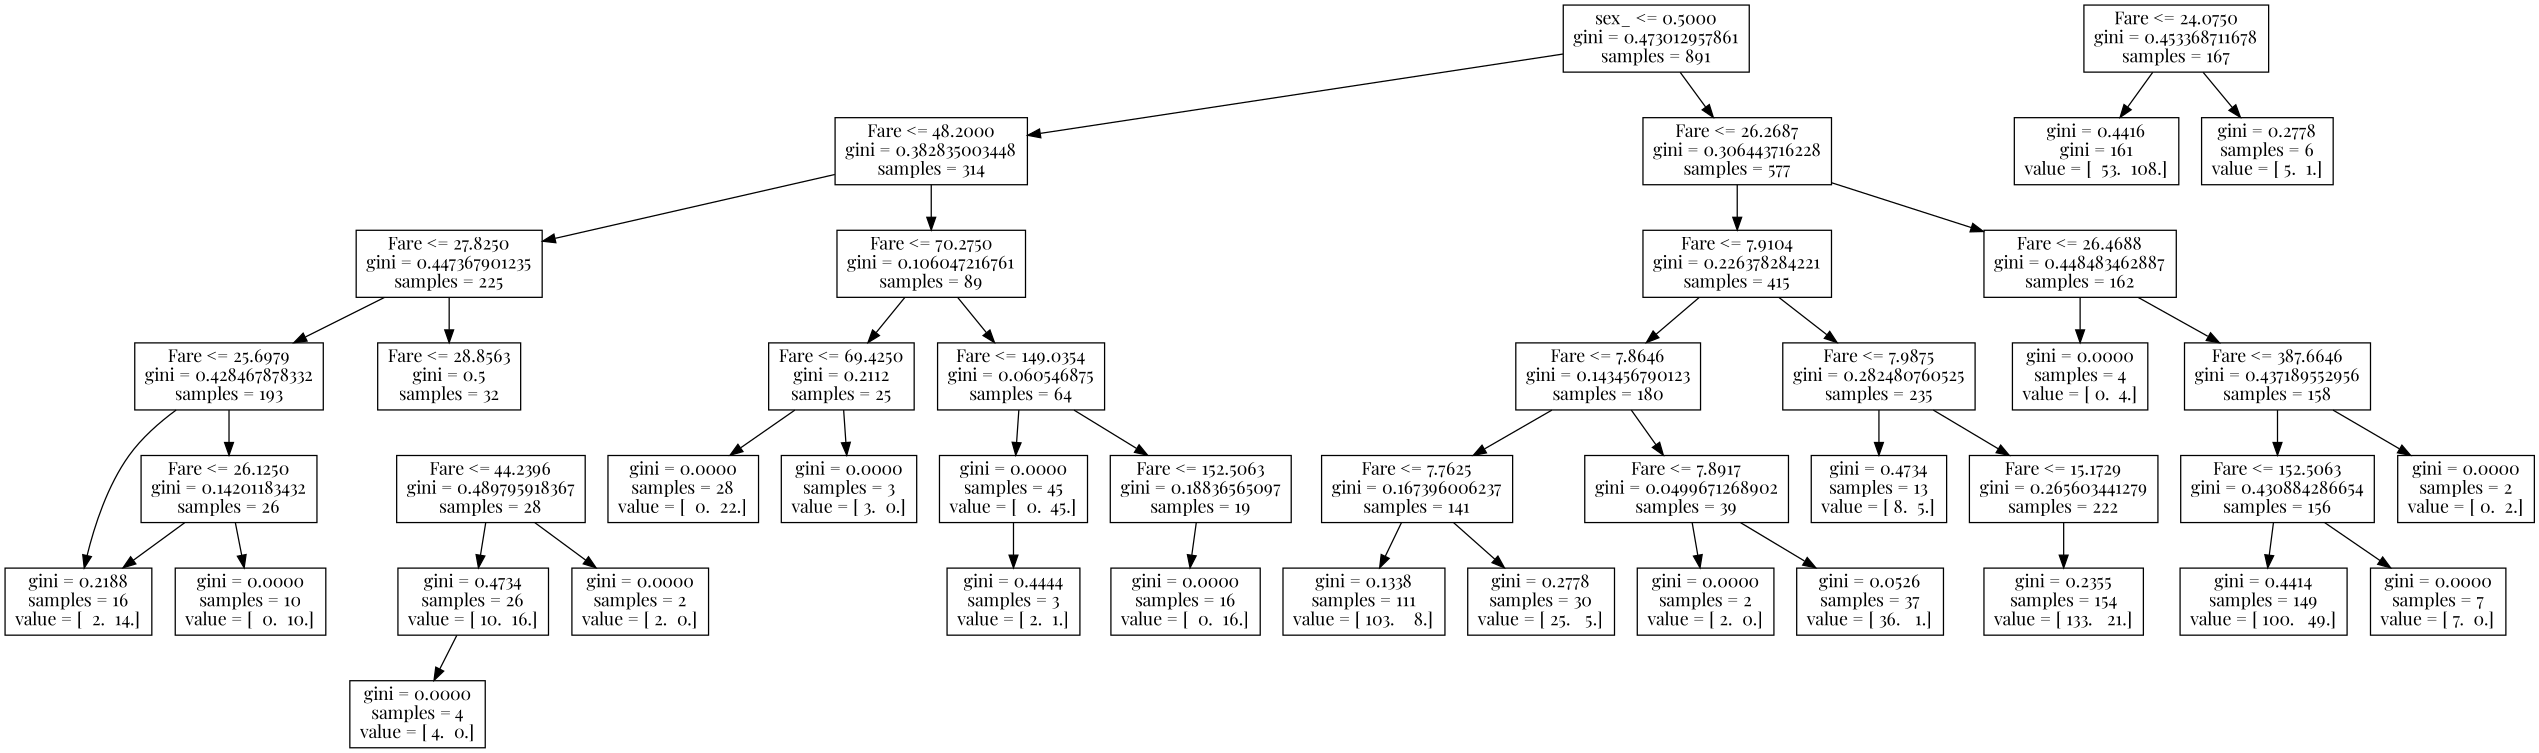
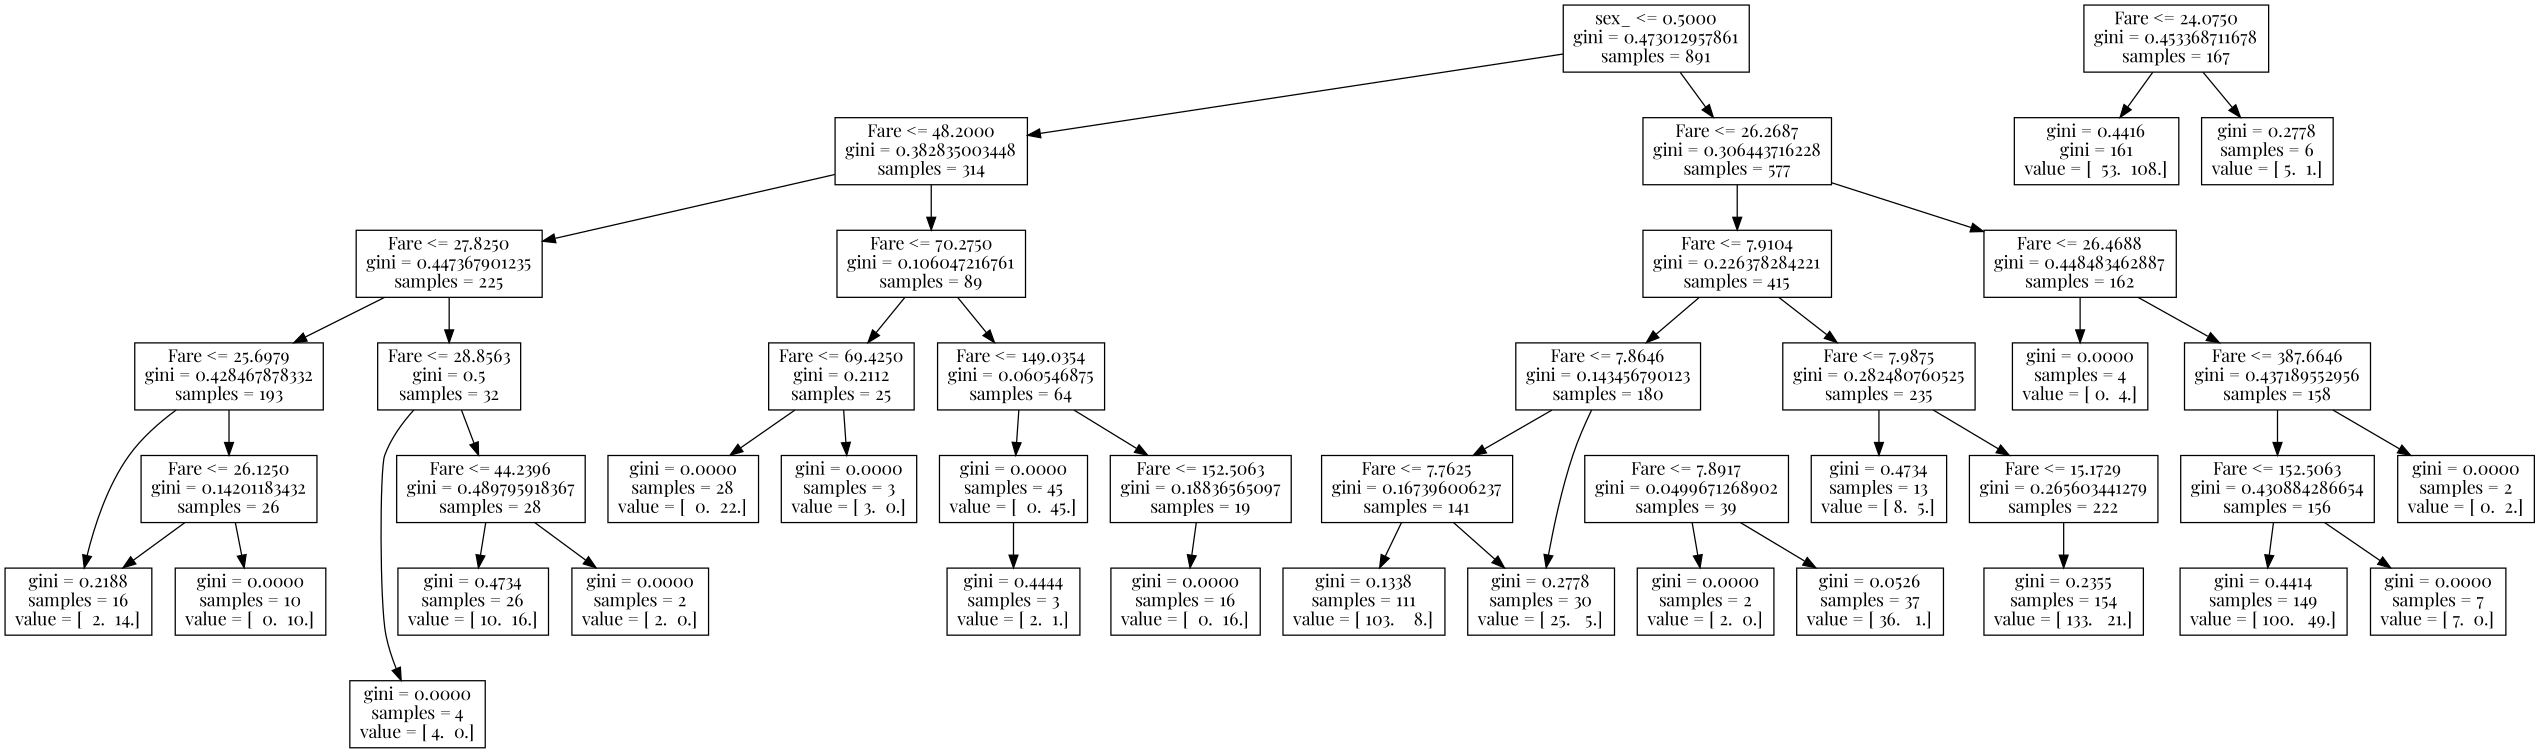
none -> (468, 427)
(1644, 427) -> (1565, 481)
(448, 652) -> (381, 536)
